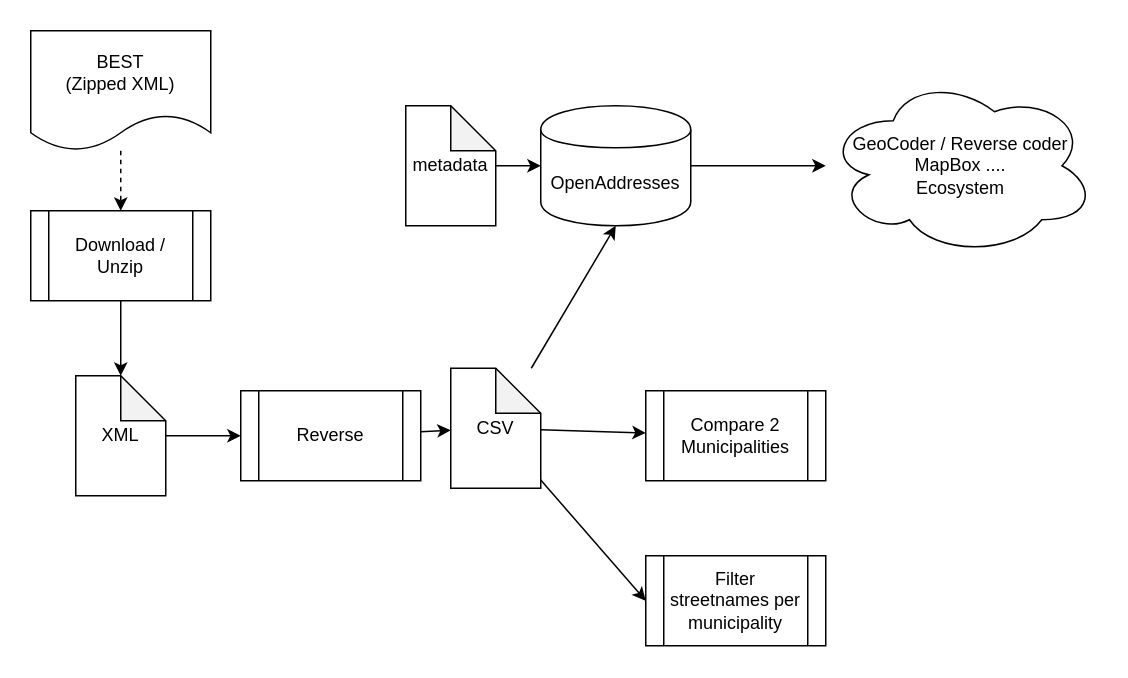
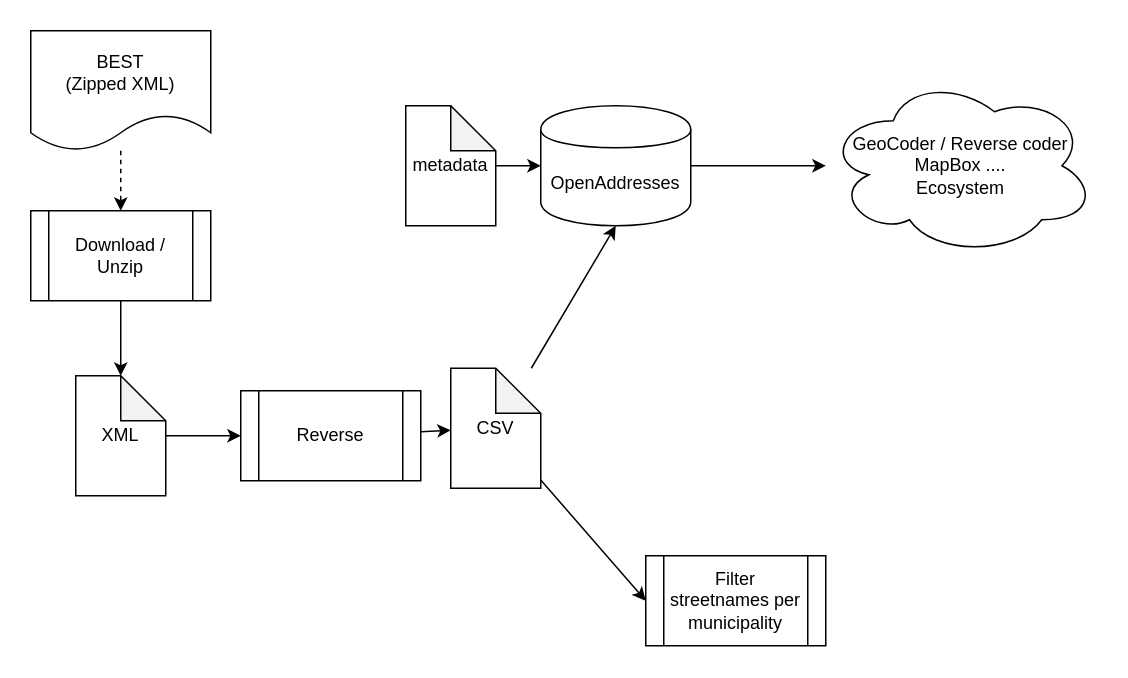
(588, 431) -> none
(736, 436) -> none
